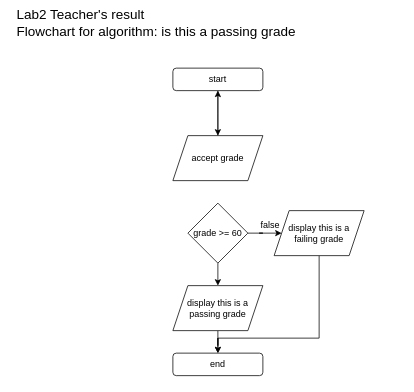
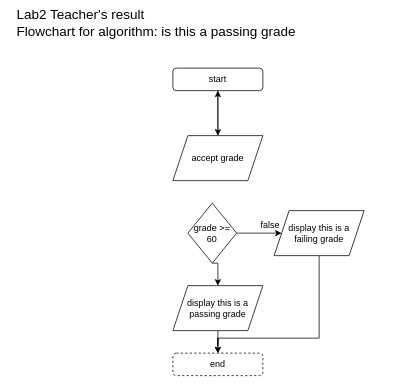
(218, 233) -> (212, 233)
(218, 364) -> (218, 364)
